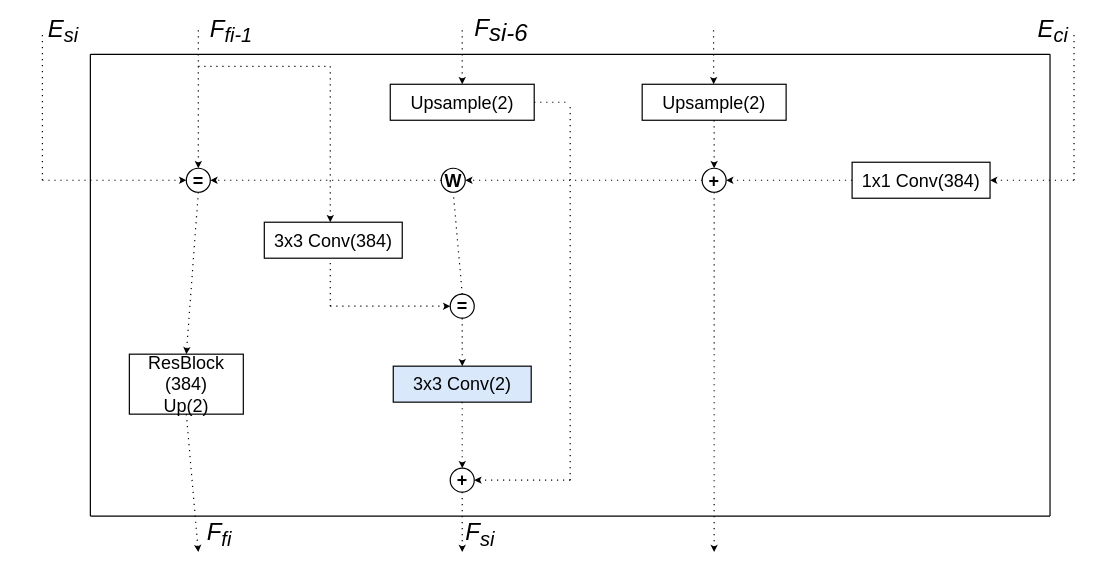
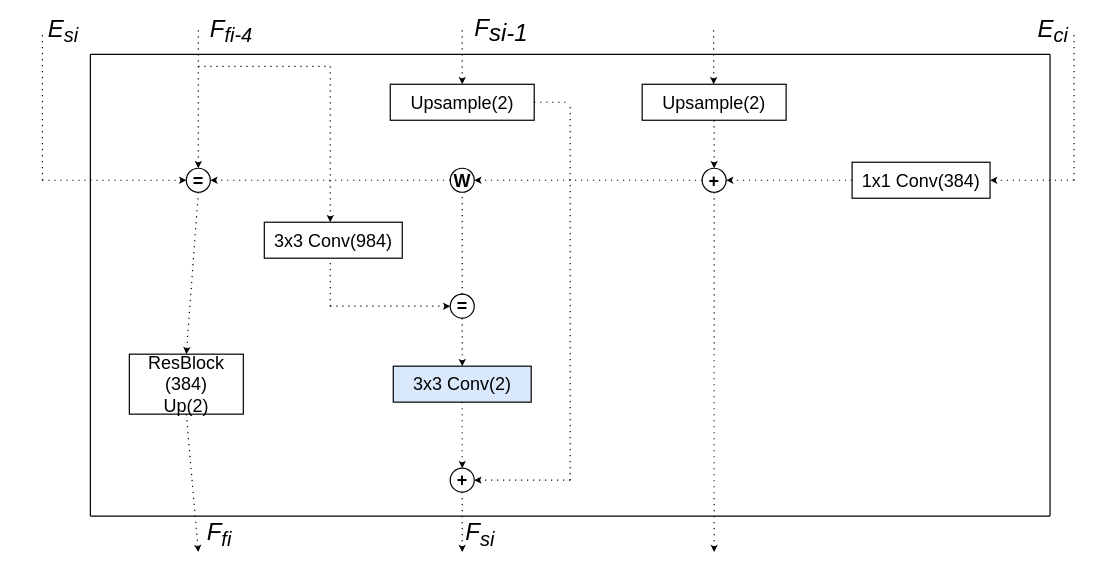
(231, 30) -> (231, 30)
(501, 30) -> (501, 30)
(453, 180) -> (462, 180)
(333, 240) -> (333, 240)
